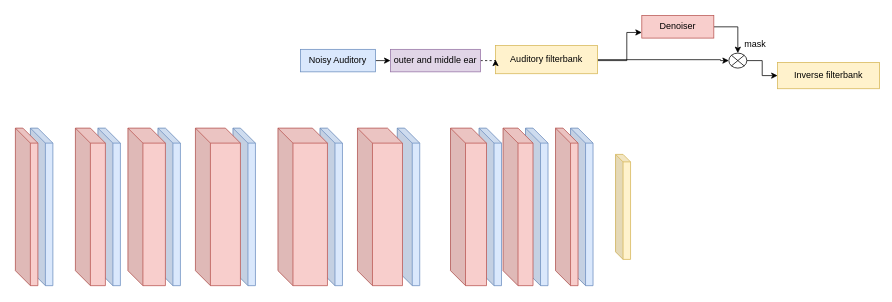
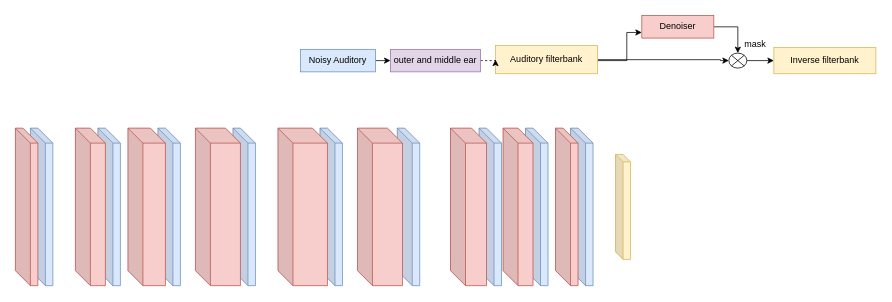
(828, 75) -> (825, 60)
